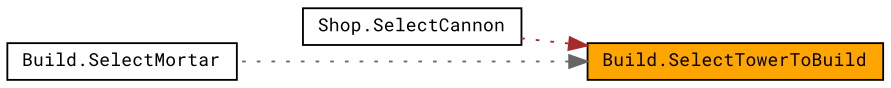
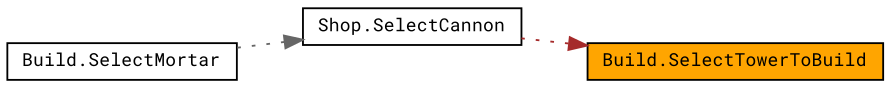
(403, 62) -> (261, 45)
